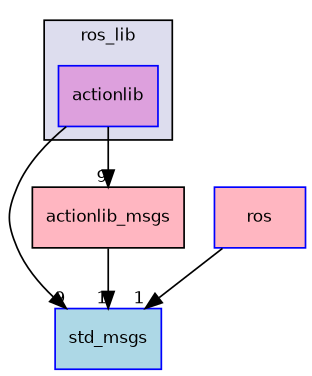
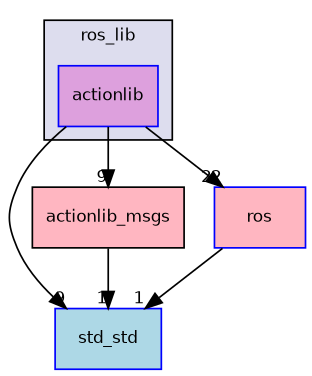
none -> (177, 152)
(108, 339) -> (108, 339)
